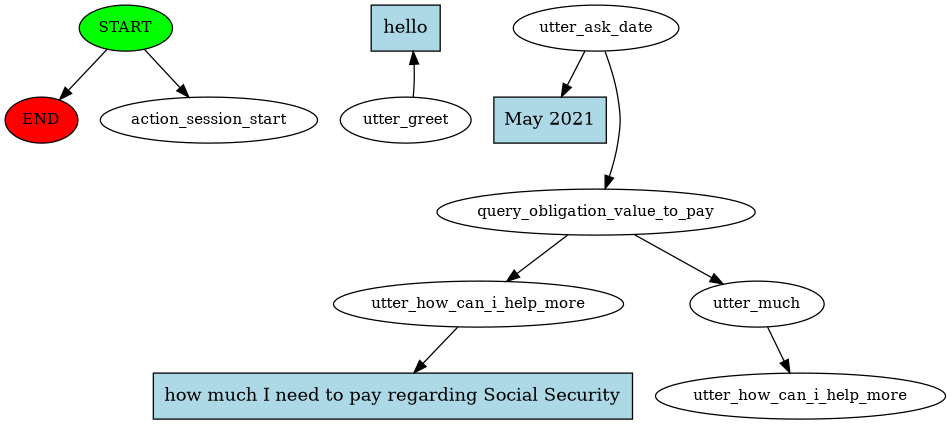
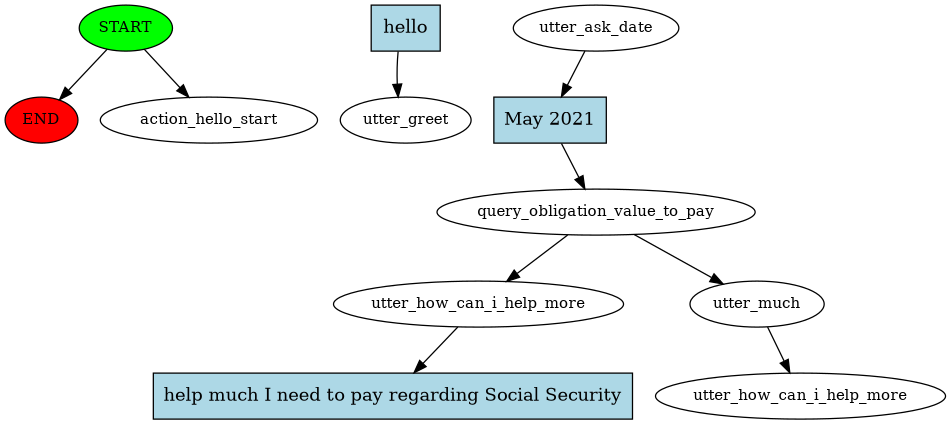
(414, 81) -> (397, 68)
(620, 114) -> (570, 160)
(209, 120) -> (209, 120)
(393, 396) -> (393, 396)
